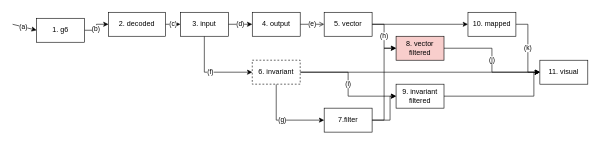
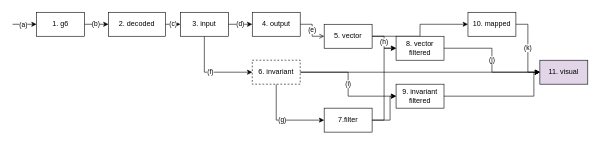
(348, 24) -> (348, 36)
(60, 30) -> (60, 24)
(420, 48) -> (420, 48)
(564, 72) -> (564, 72)
